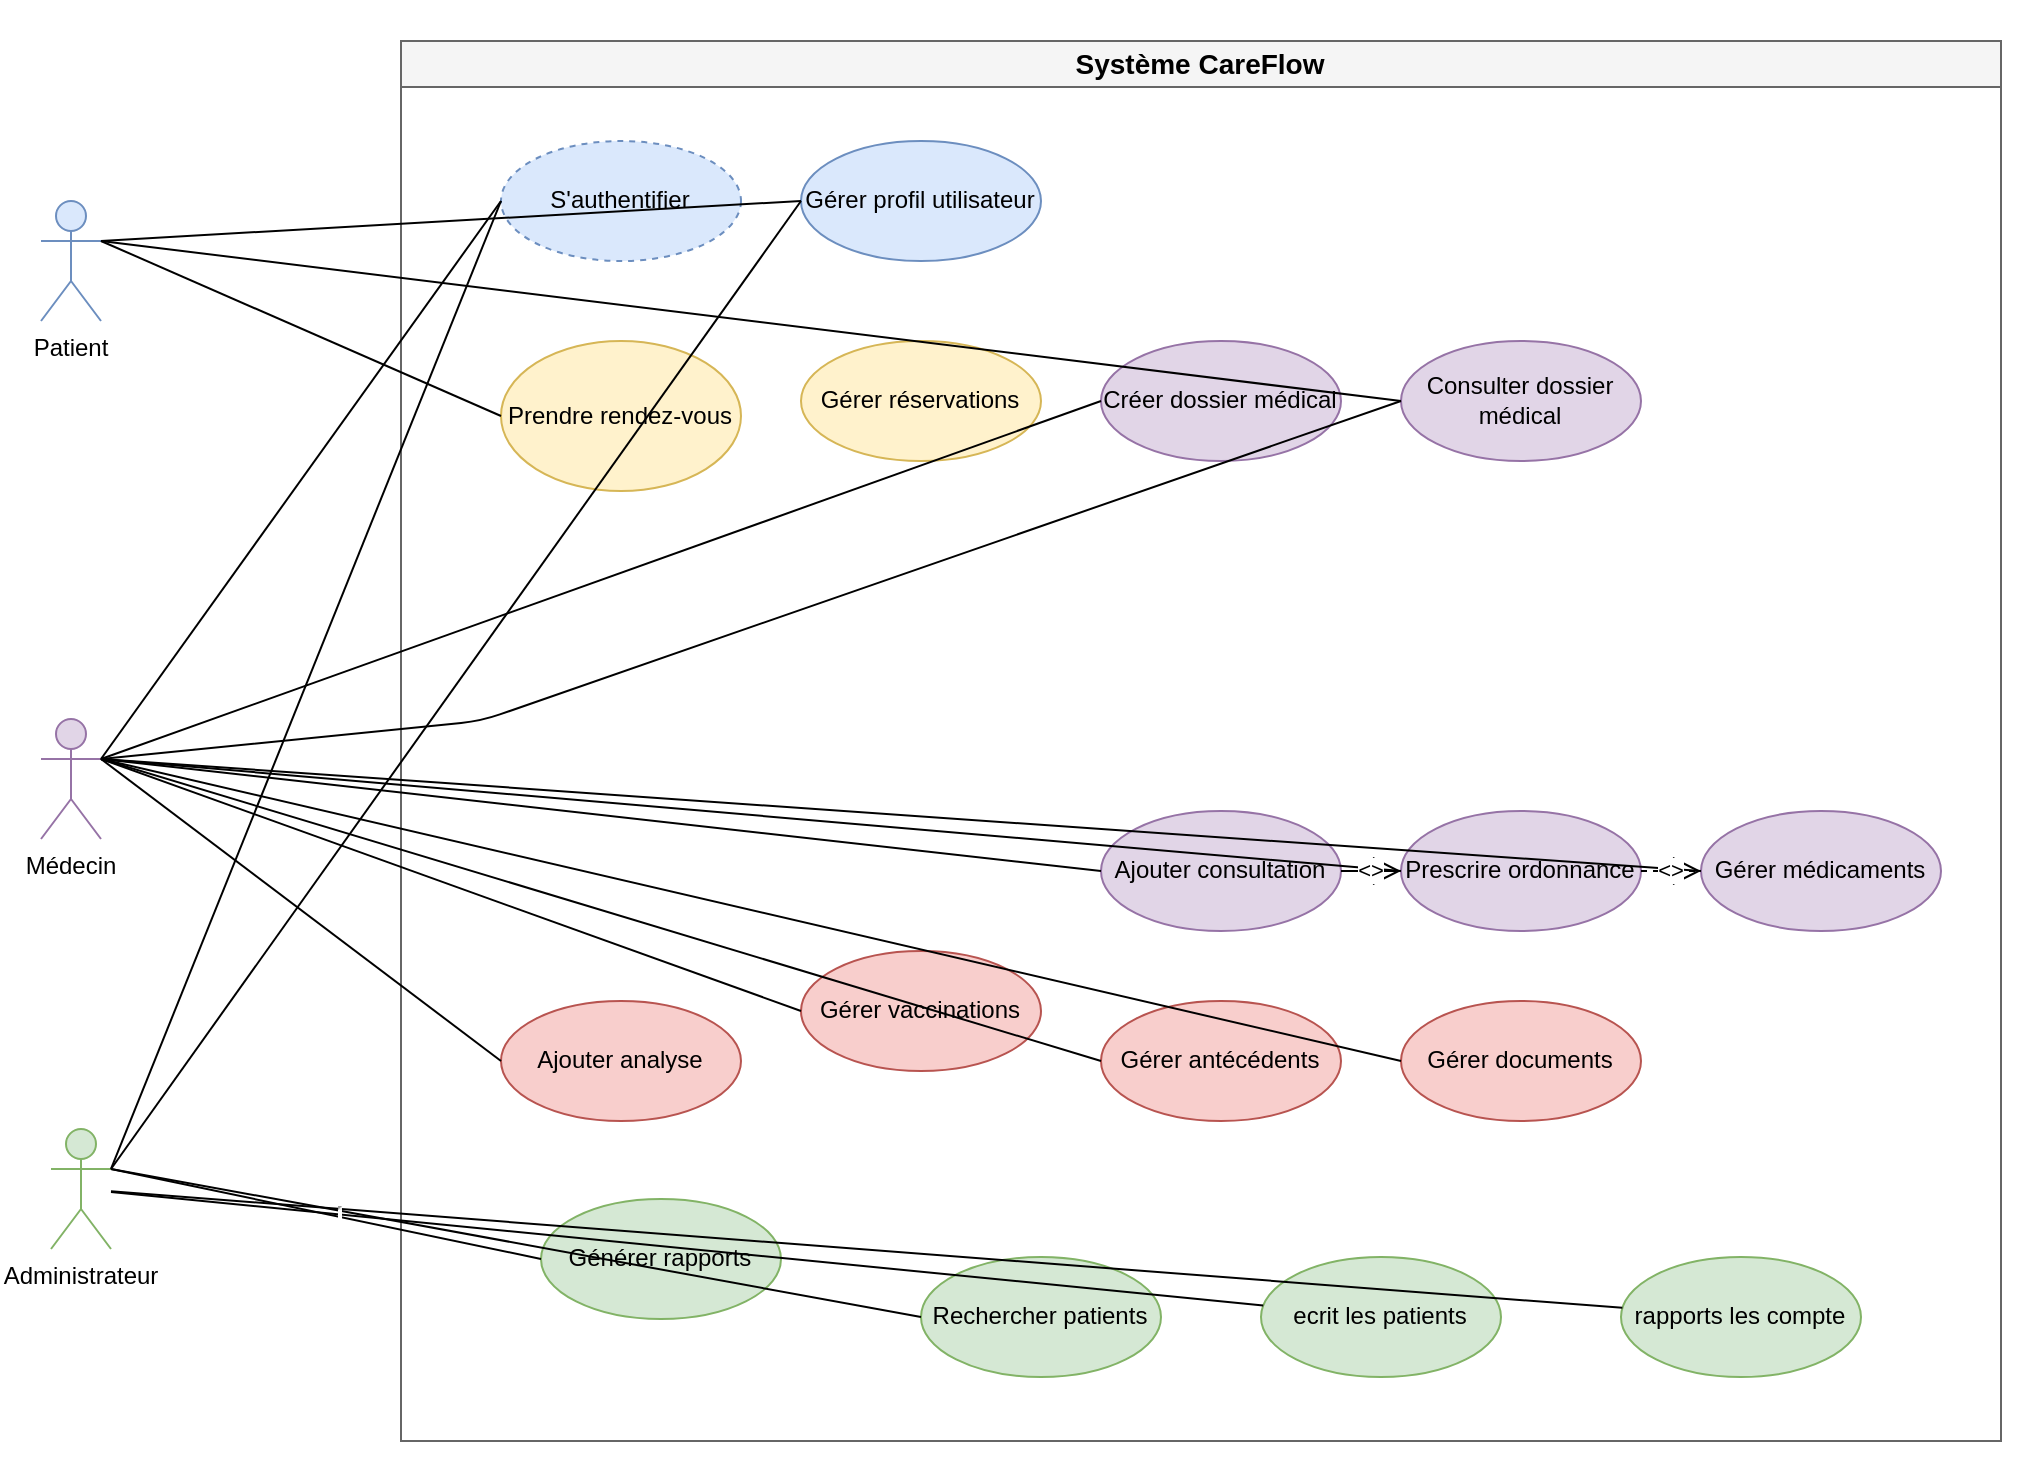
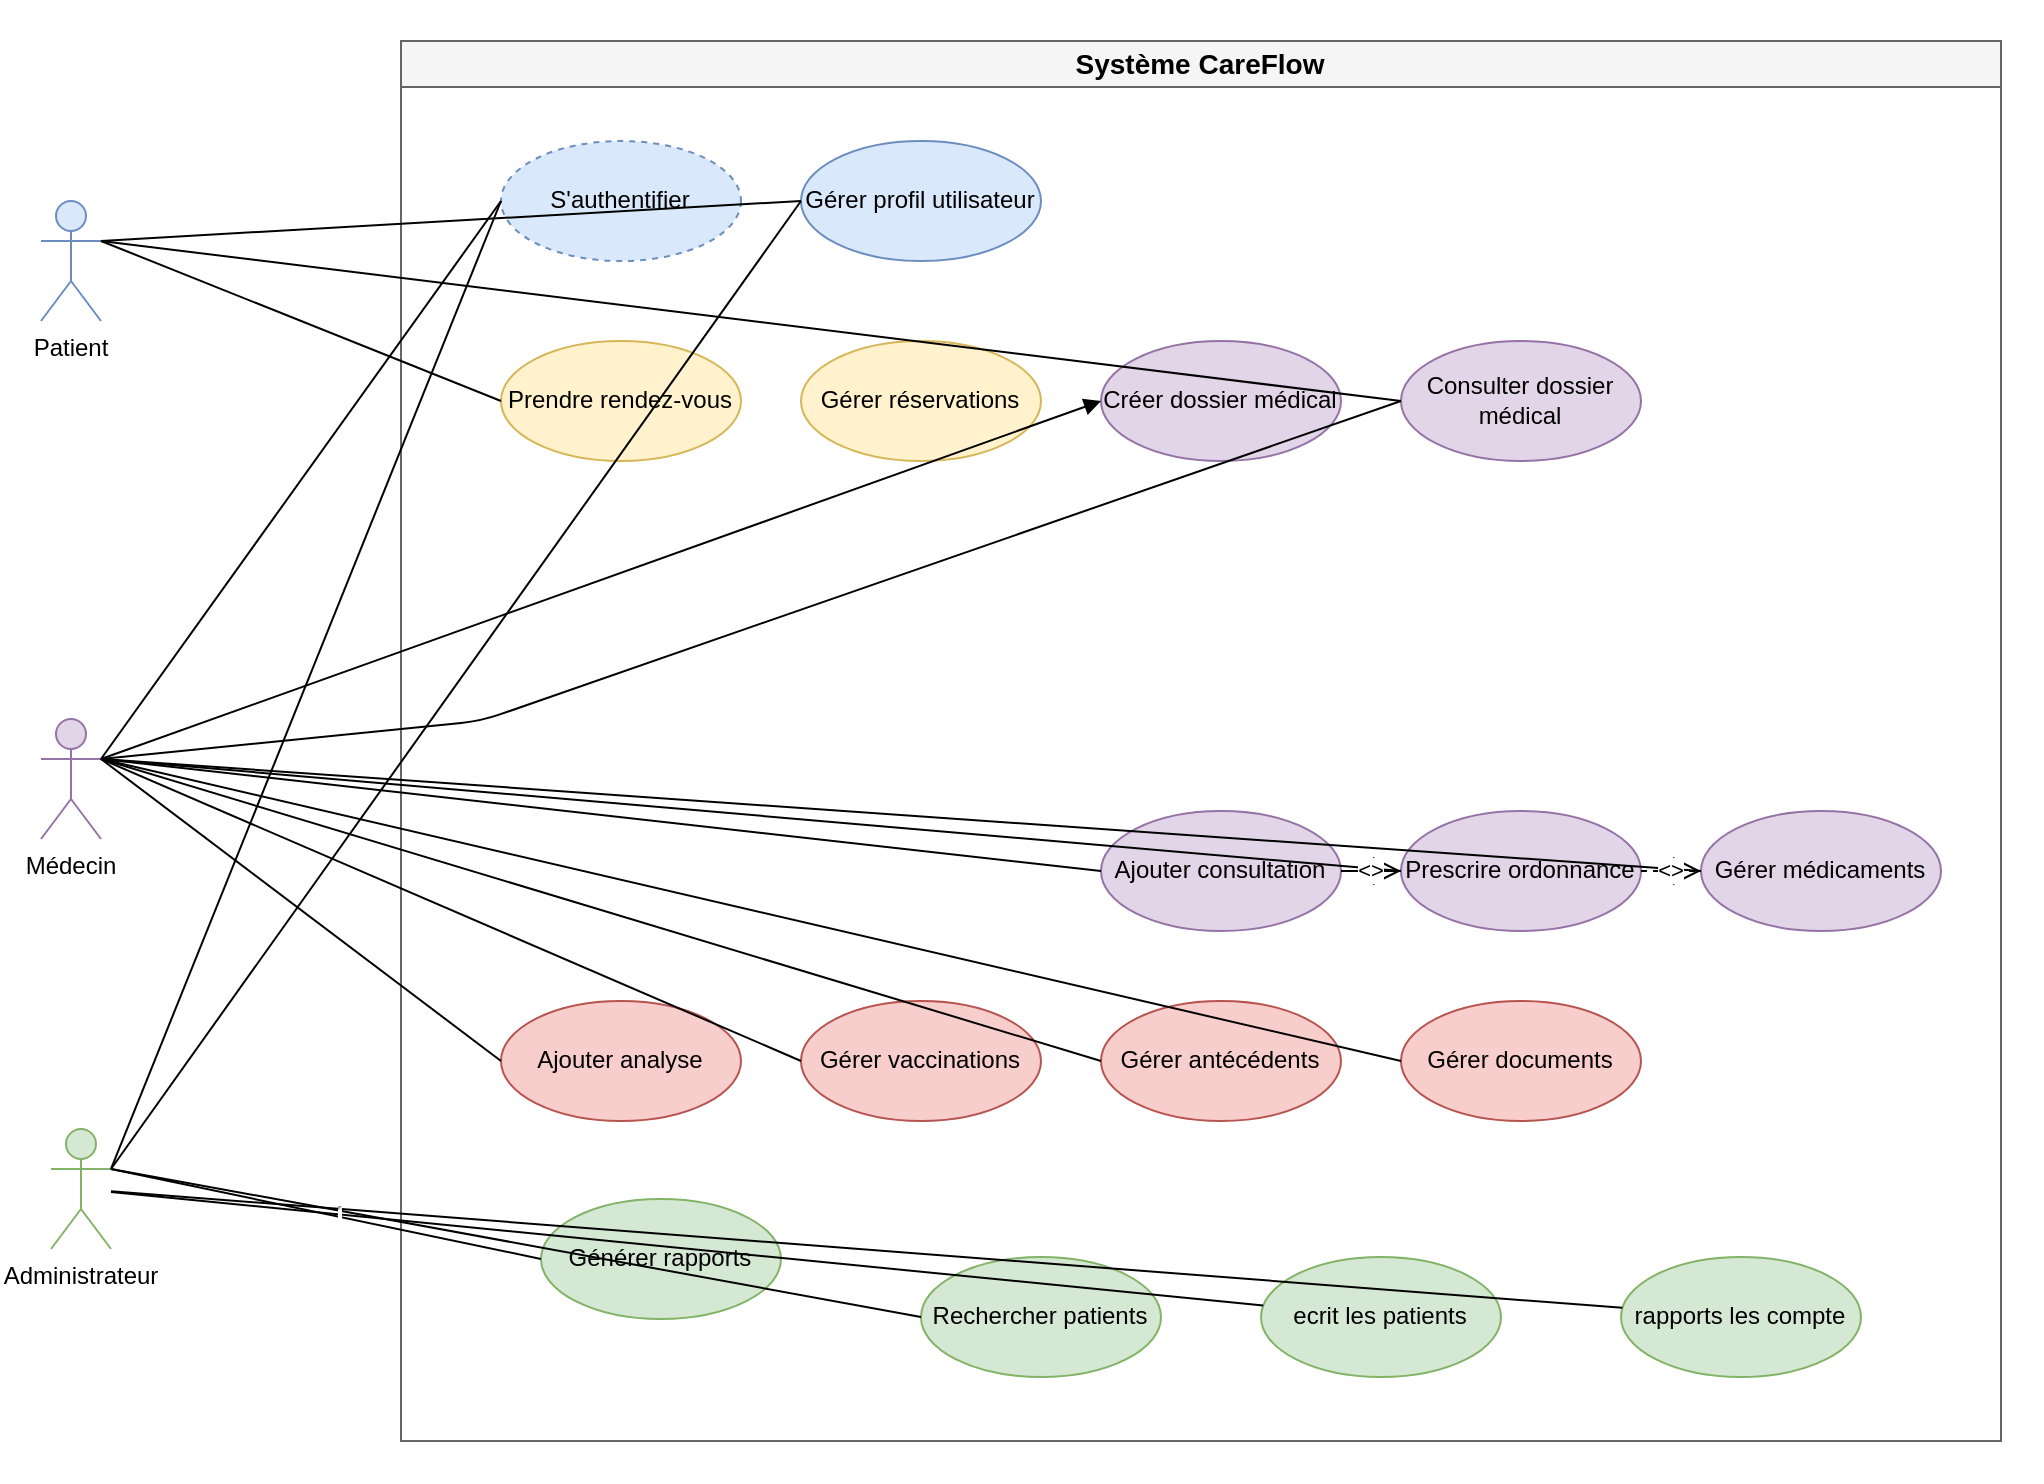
(1092, 404) -> (1084, 407)
(621, 416) -> (621, 401)
(921, 1011) -> (921, 1061)
